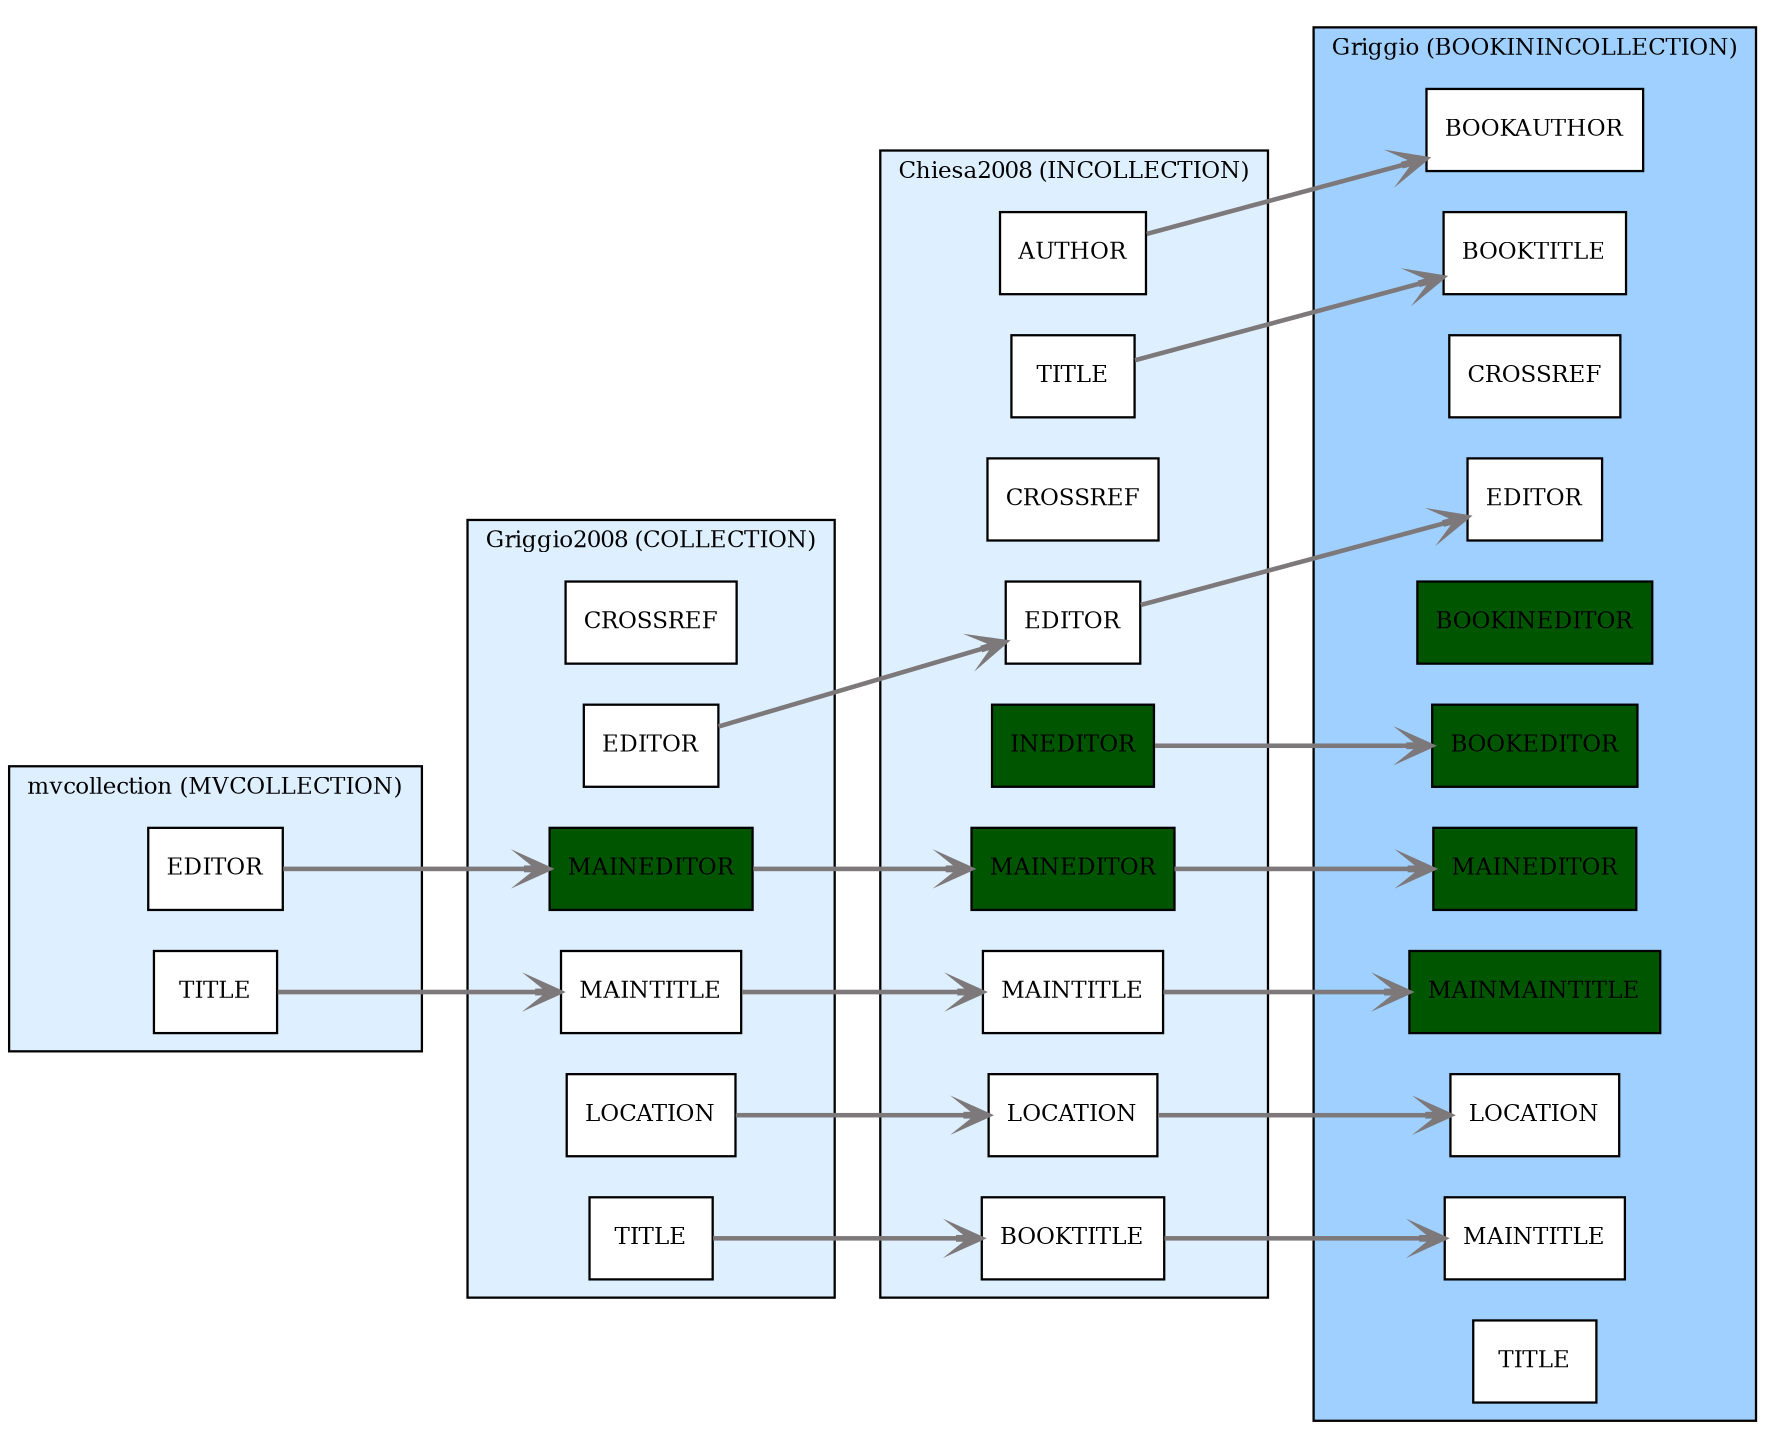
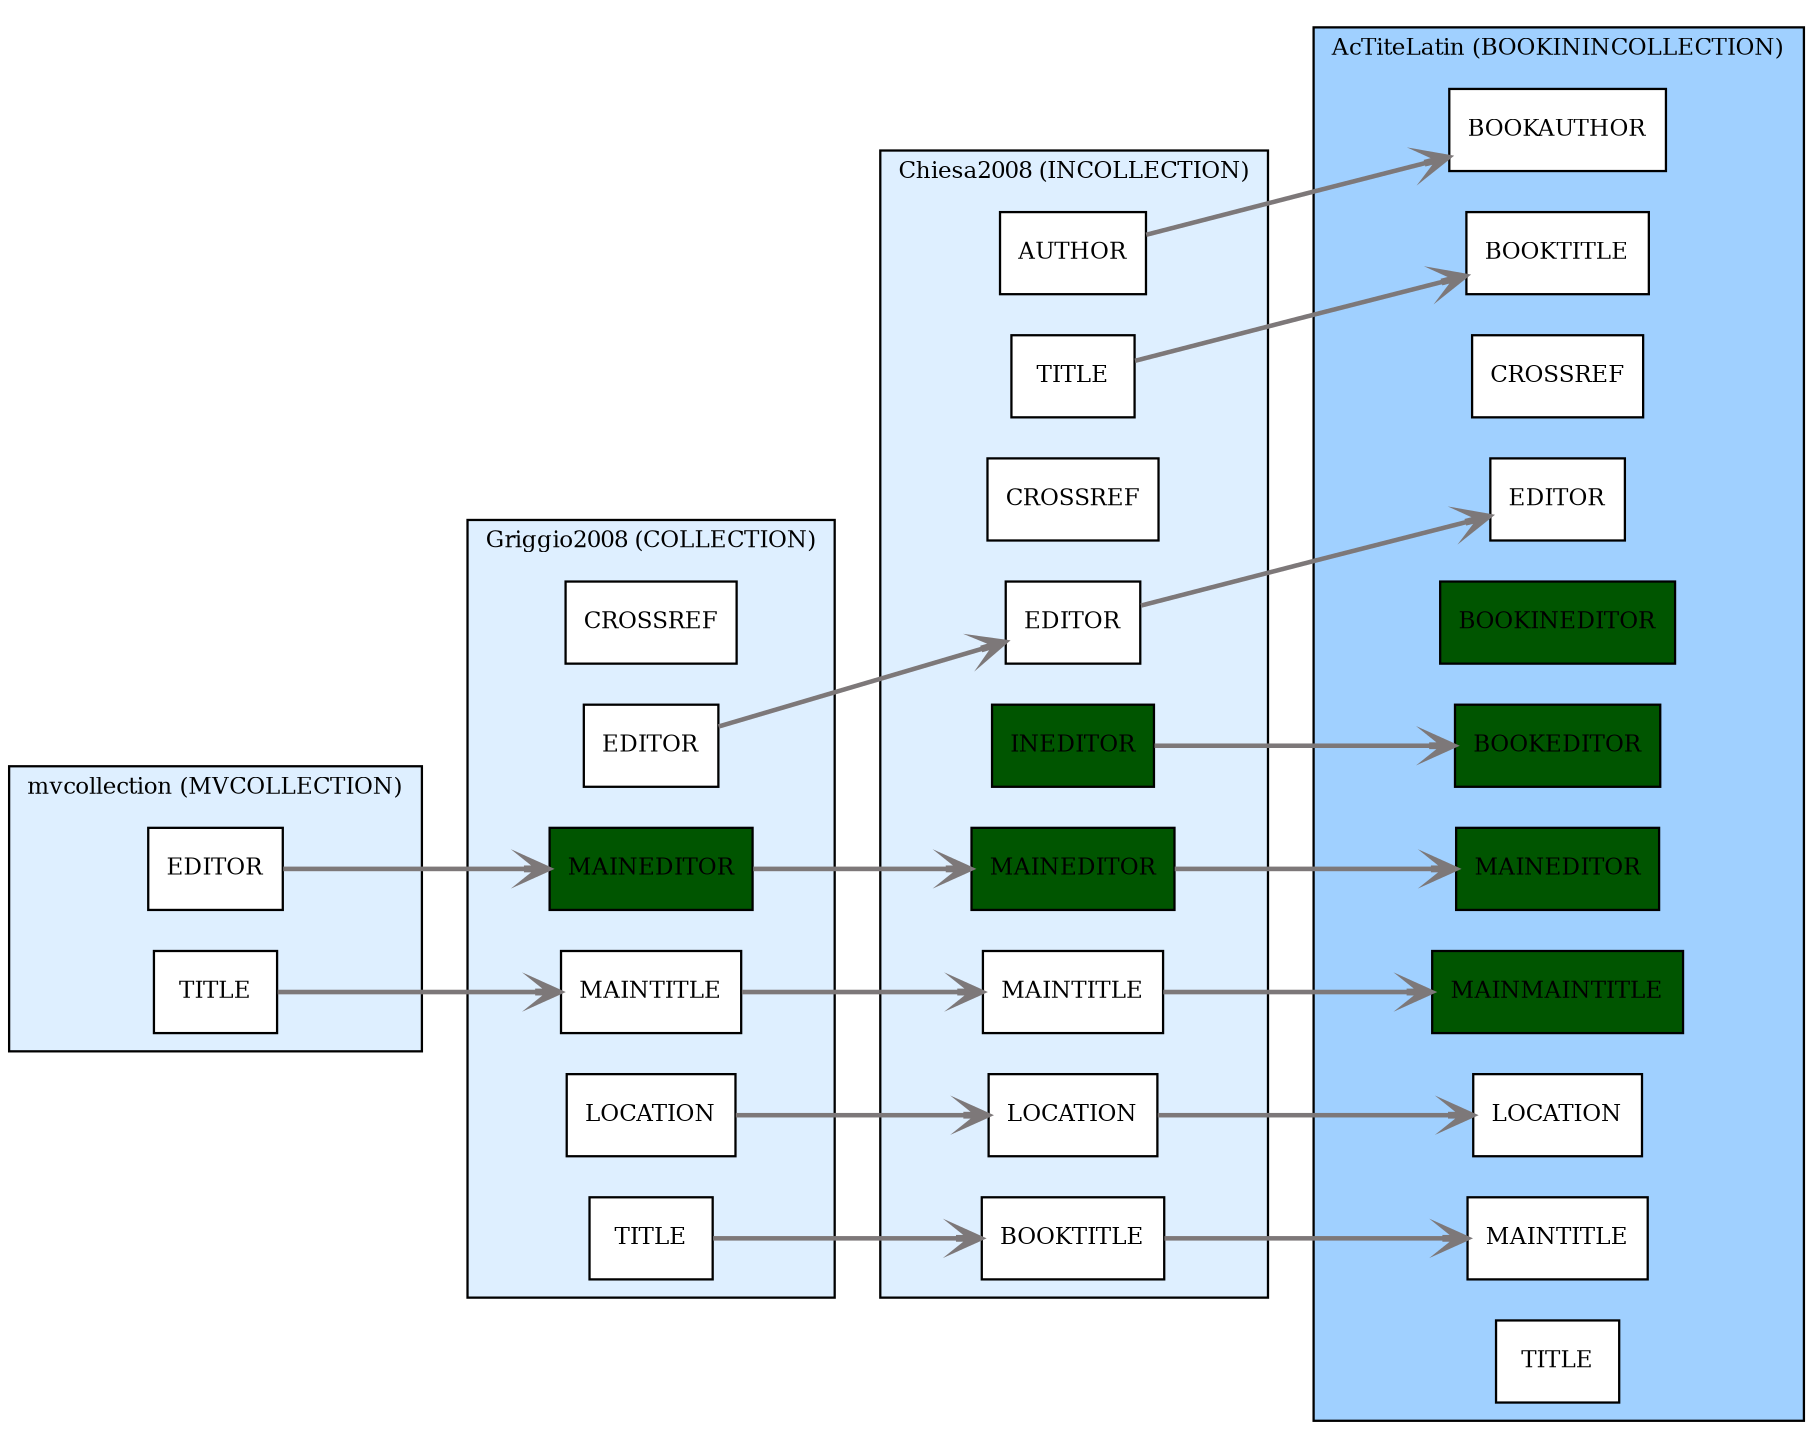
(1535, 49) -> (1559, 49)
